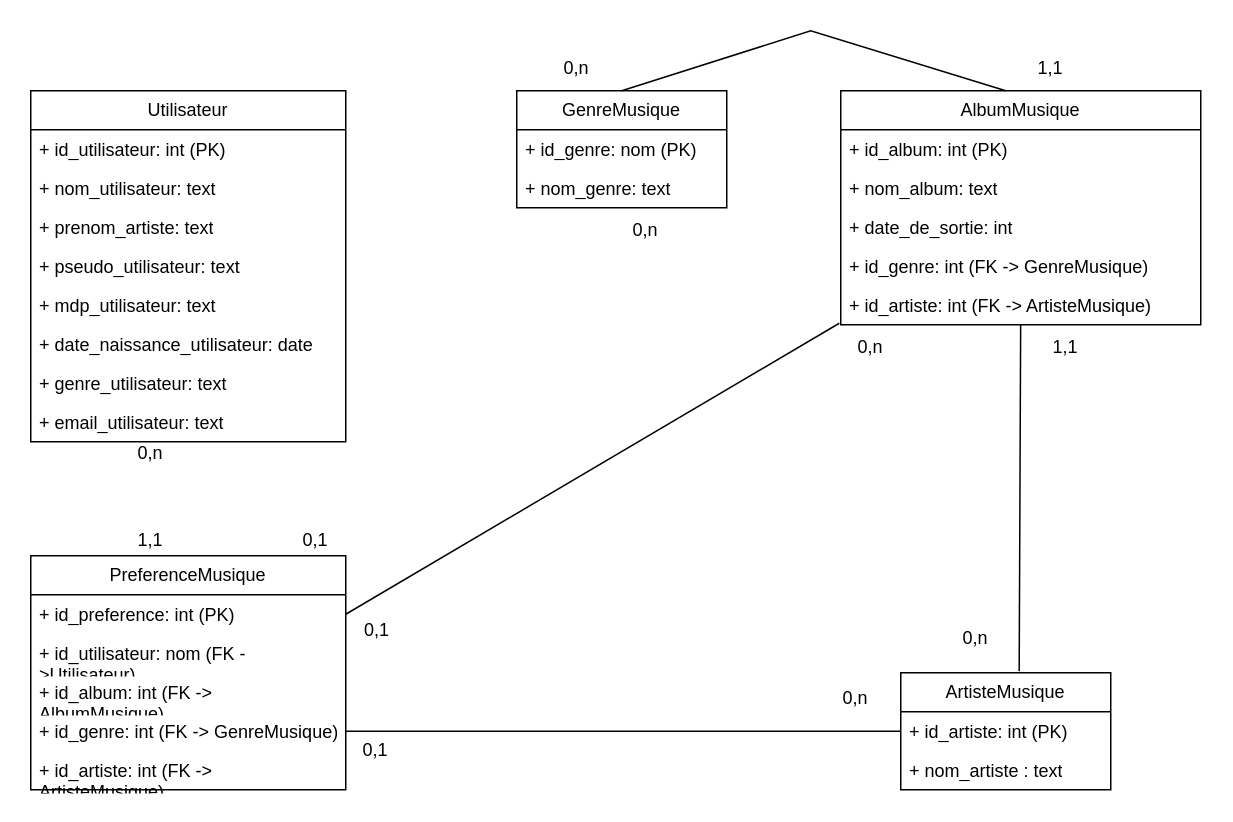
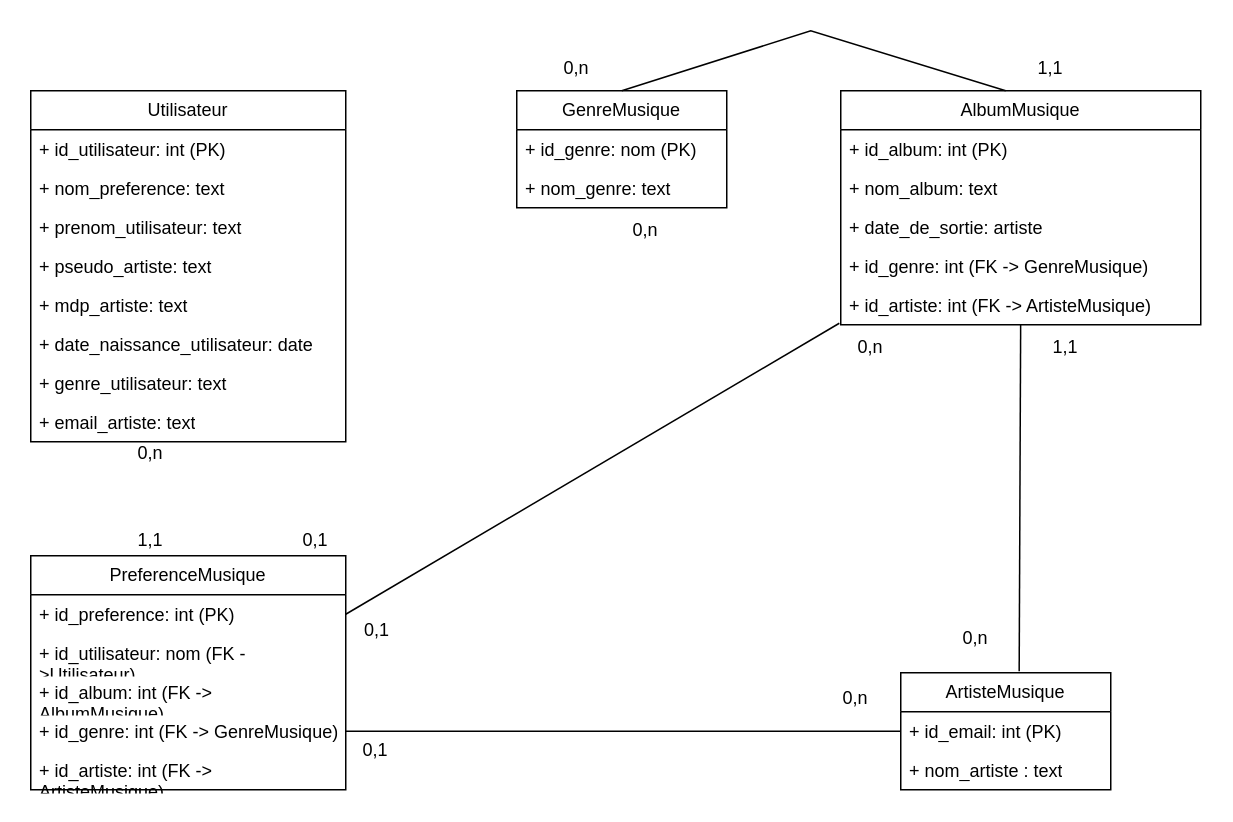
(142, 190) -> (144, 190)
(141, 229) -> (157, 229)
(944, 229) -> (964, 229)
(157, 268) -> (141, 268)
(142, 307) -> (126, 307)
(147, 424) -> (132, 424)
(1004, 733) -> (992, 733)
